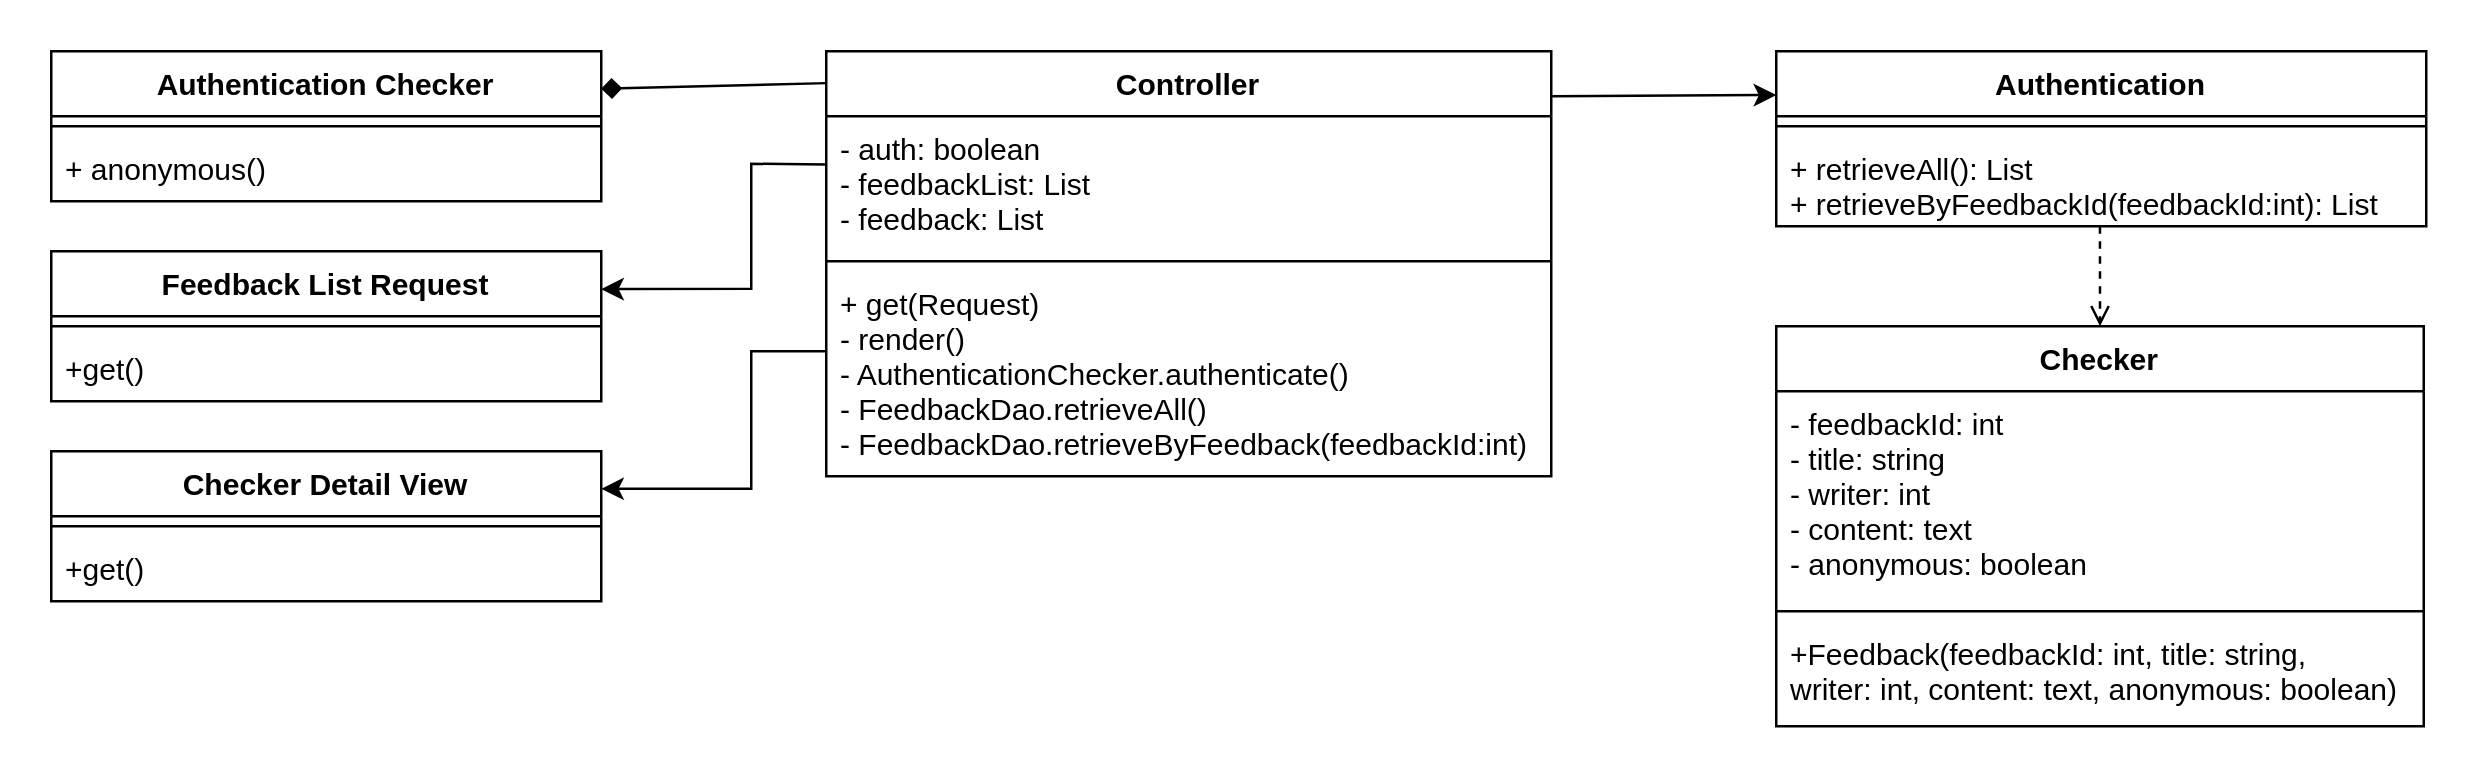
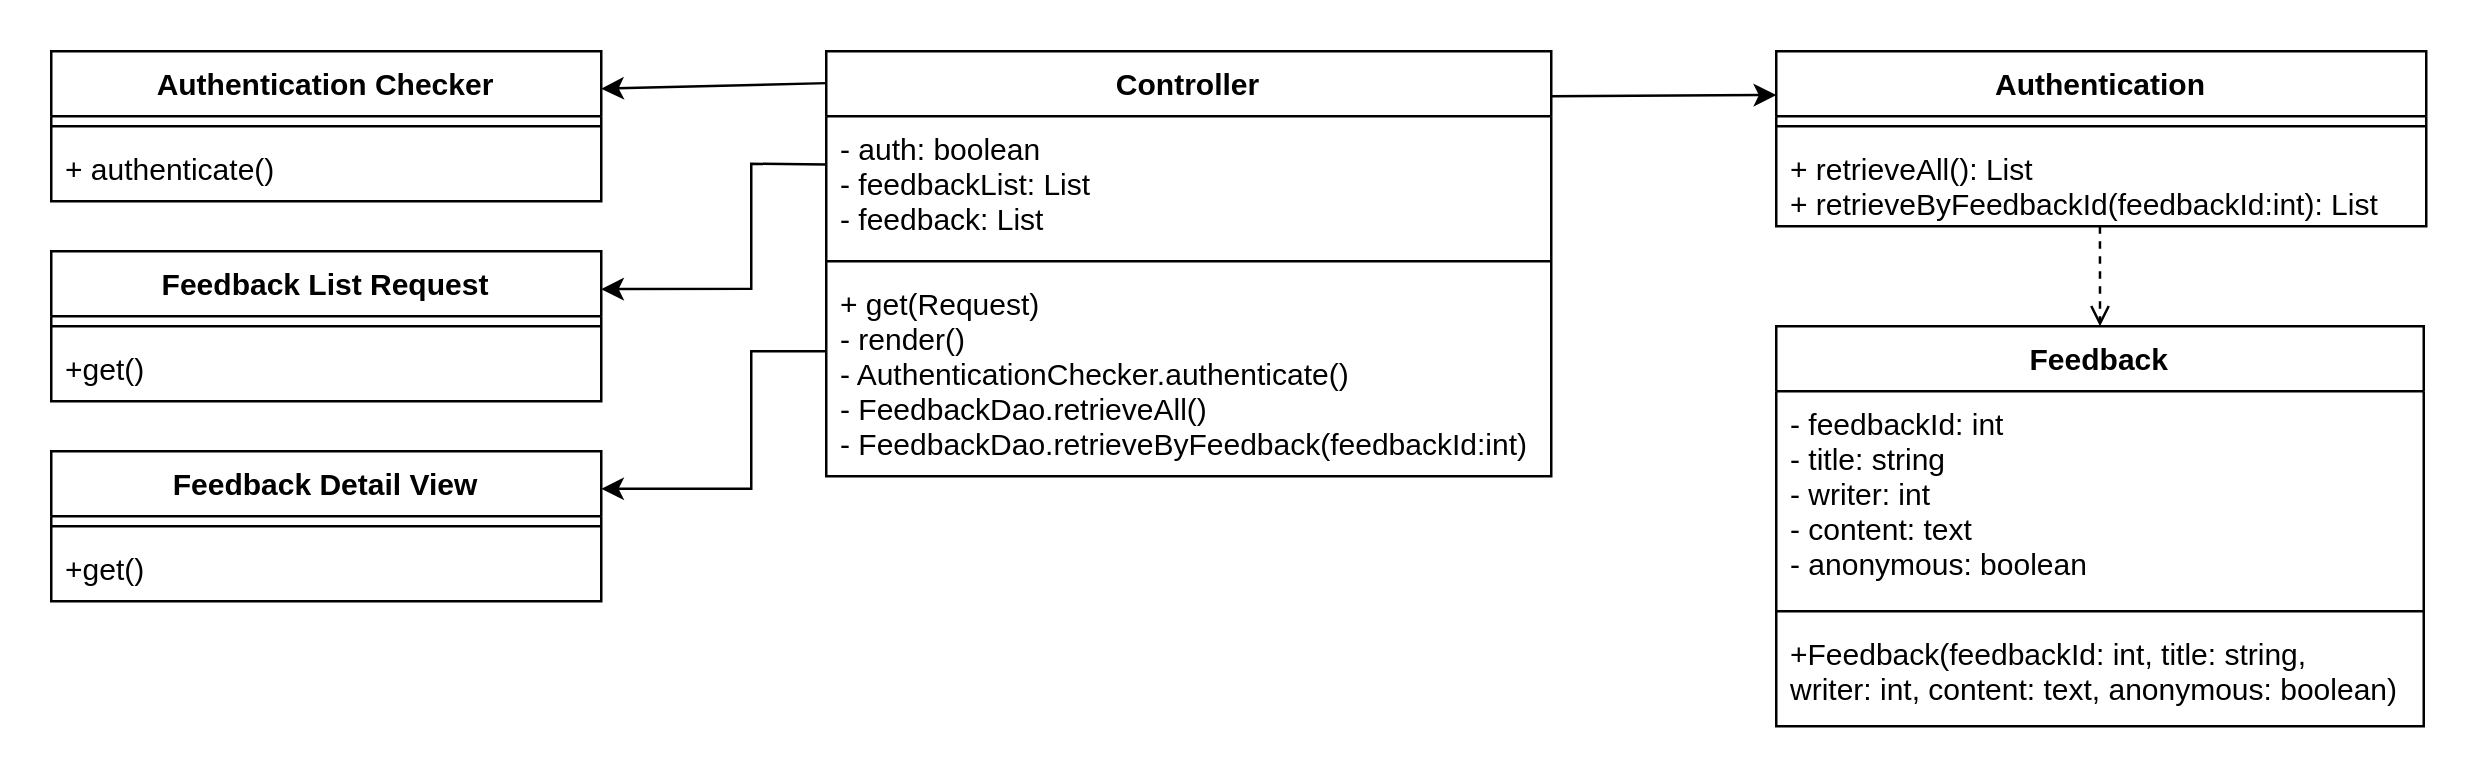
(622, 88) -> (620, 88)
(170, 170) -> (192, 170)
(2099, 360) -> (2099, 360)
(325, 485) -> (325, 485)
